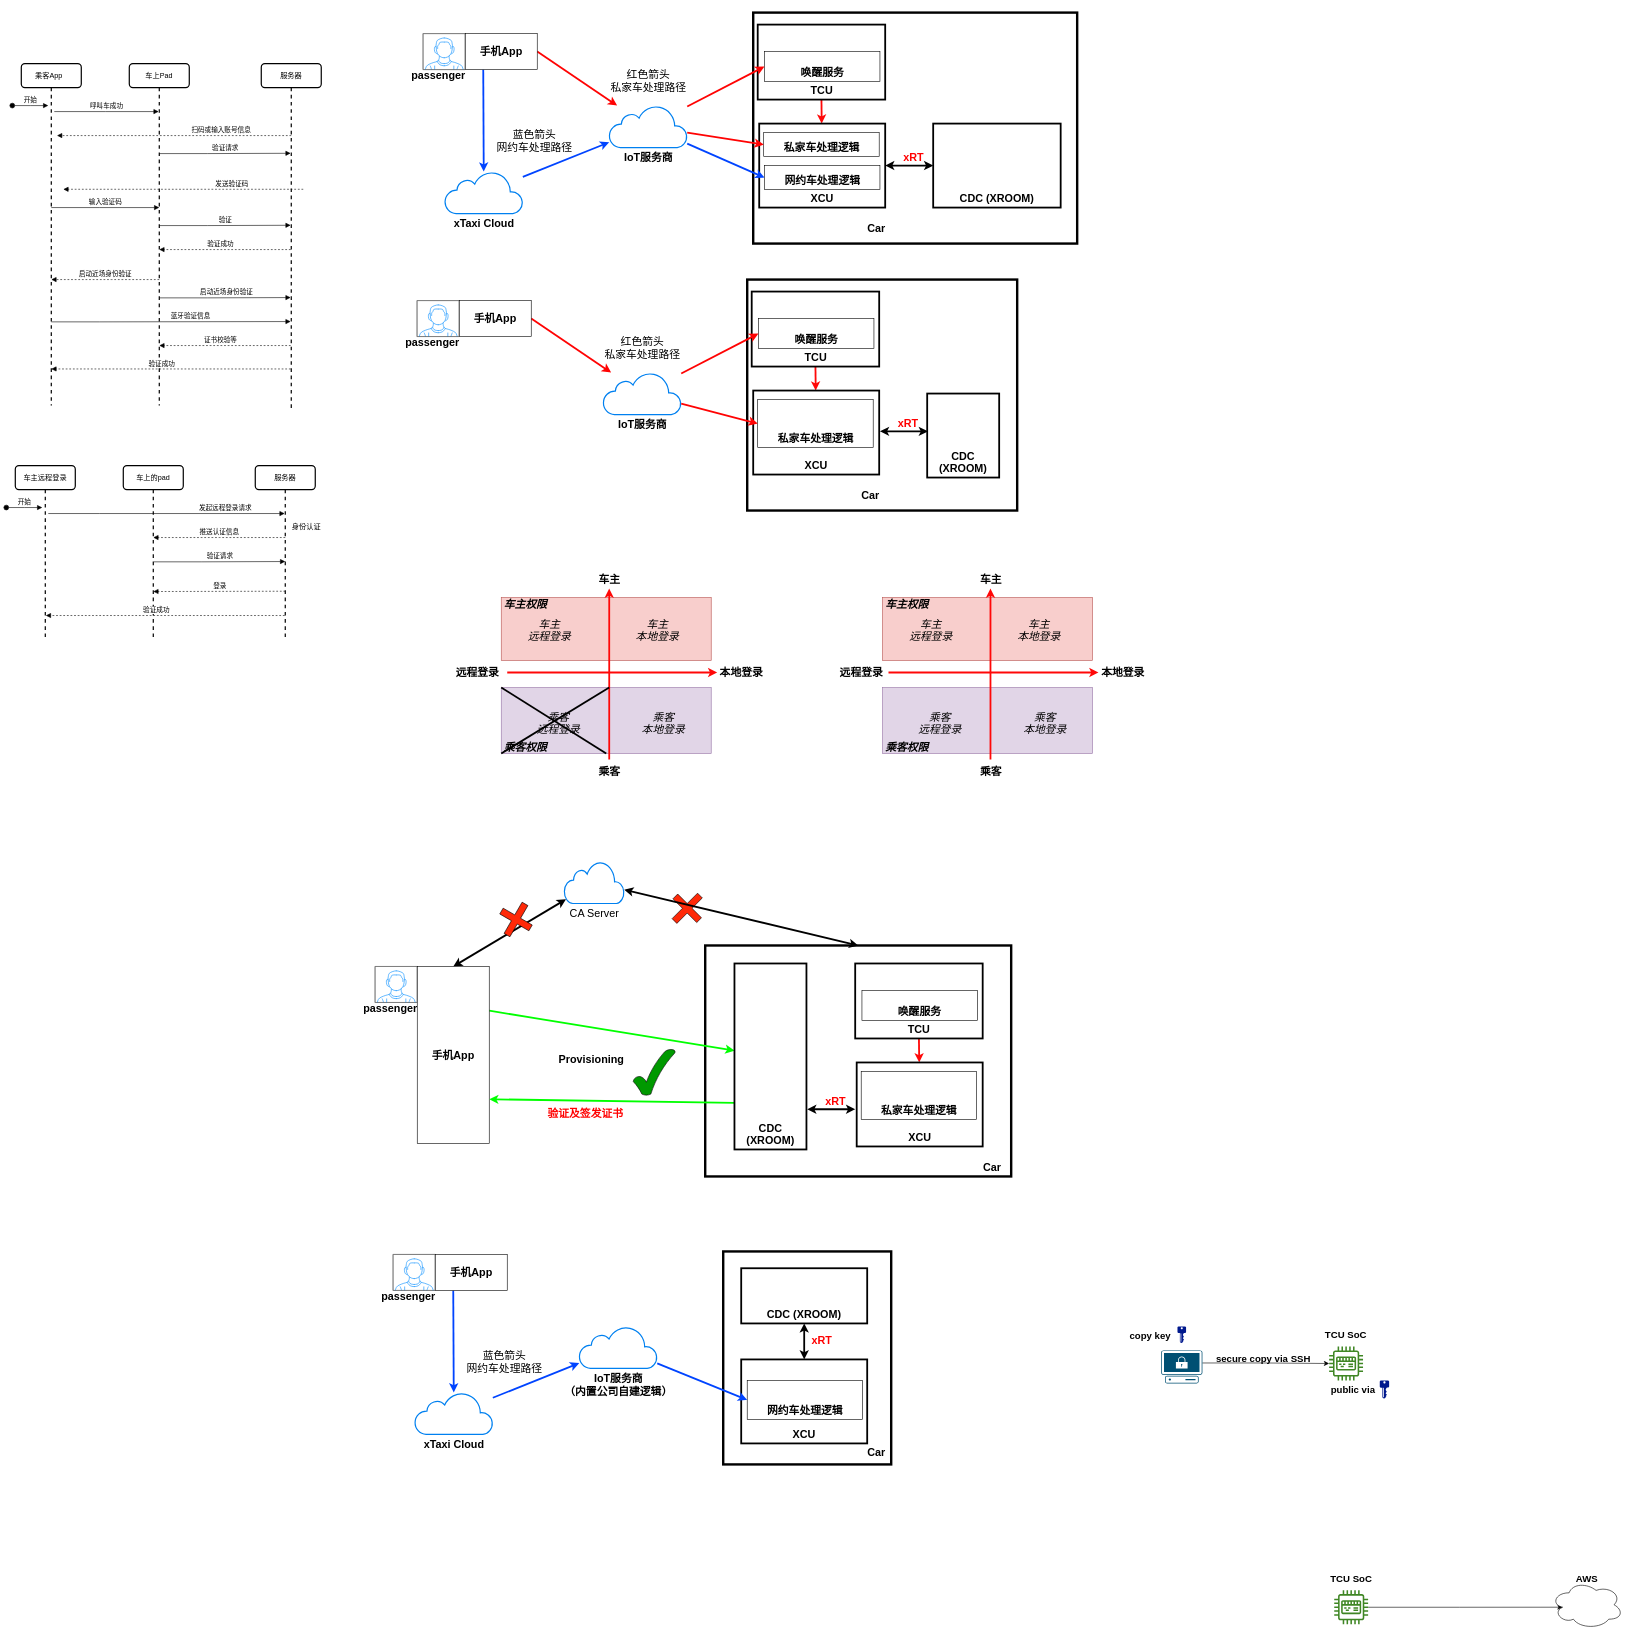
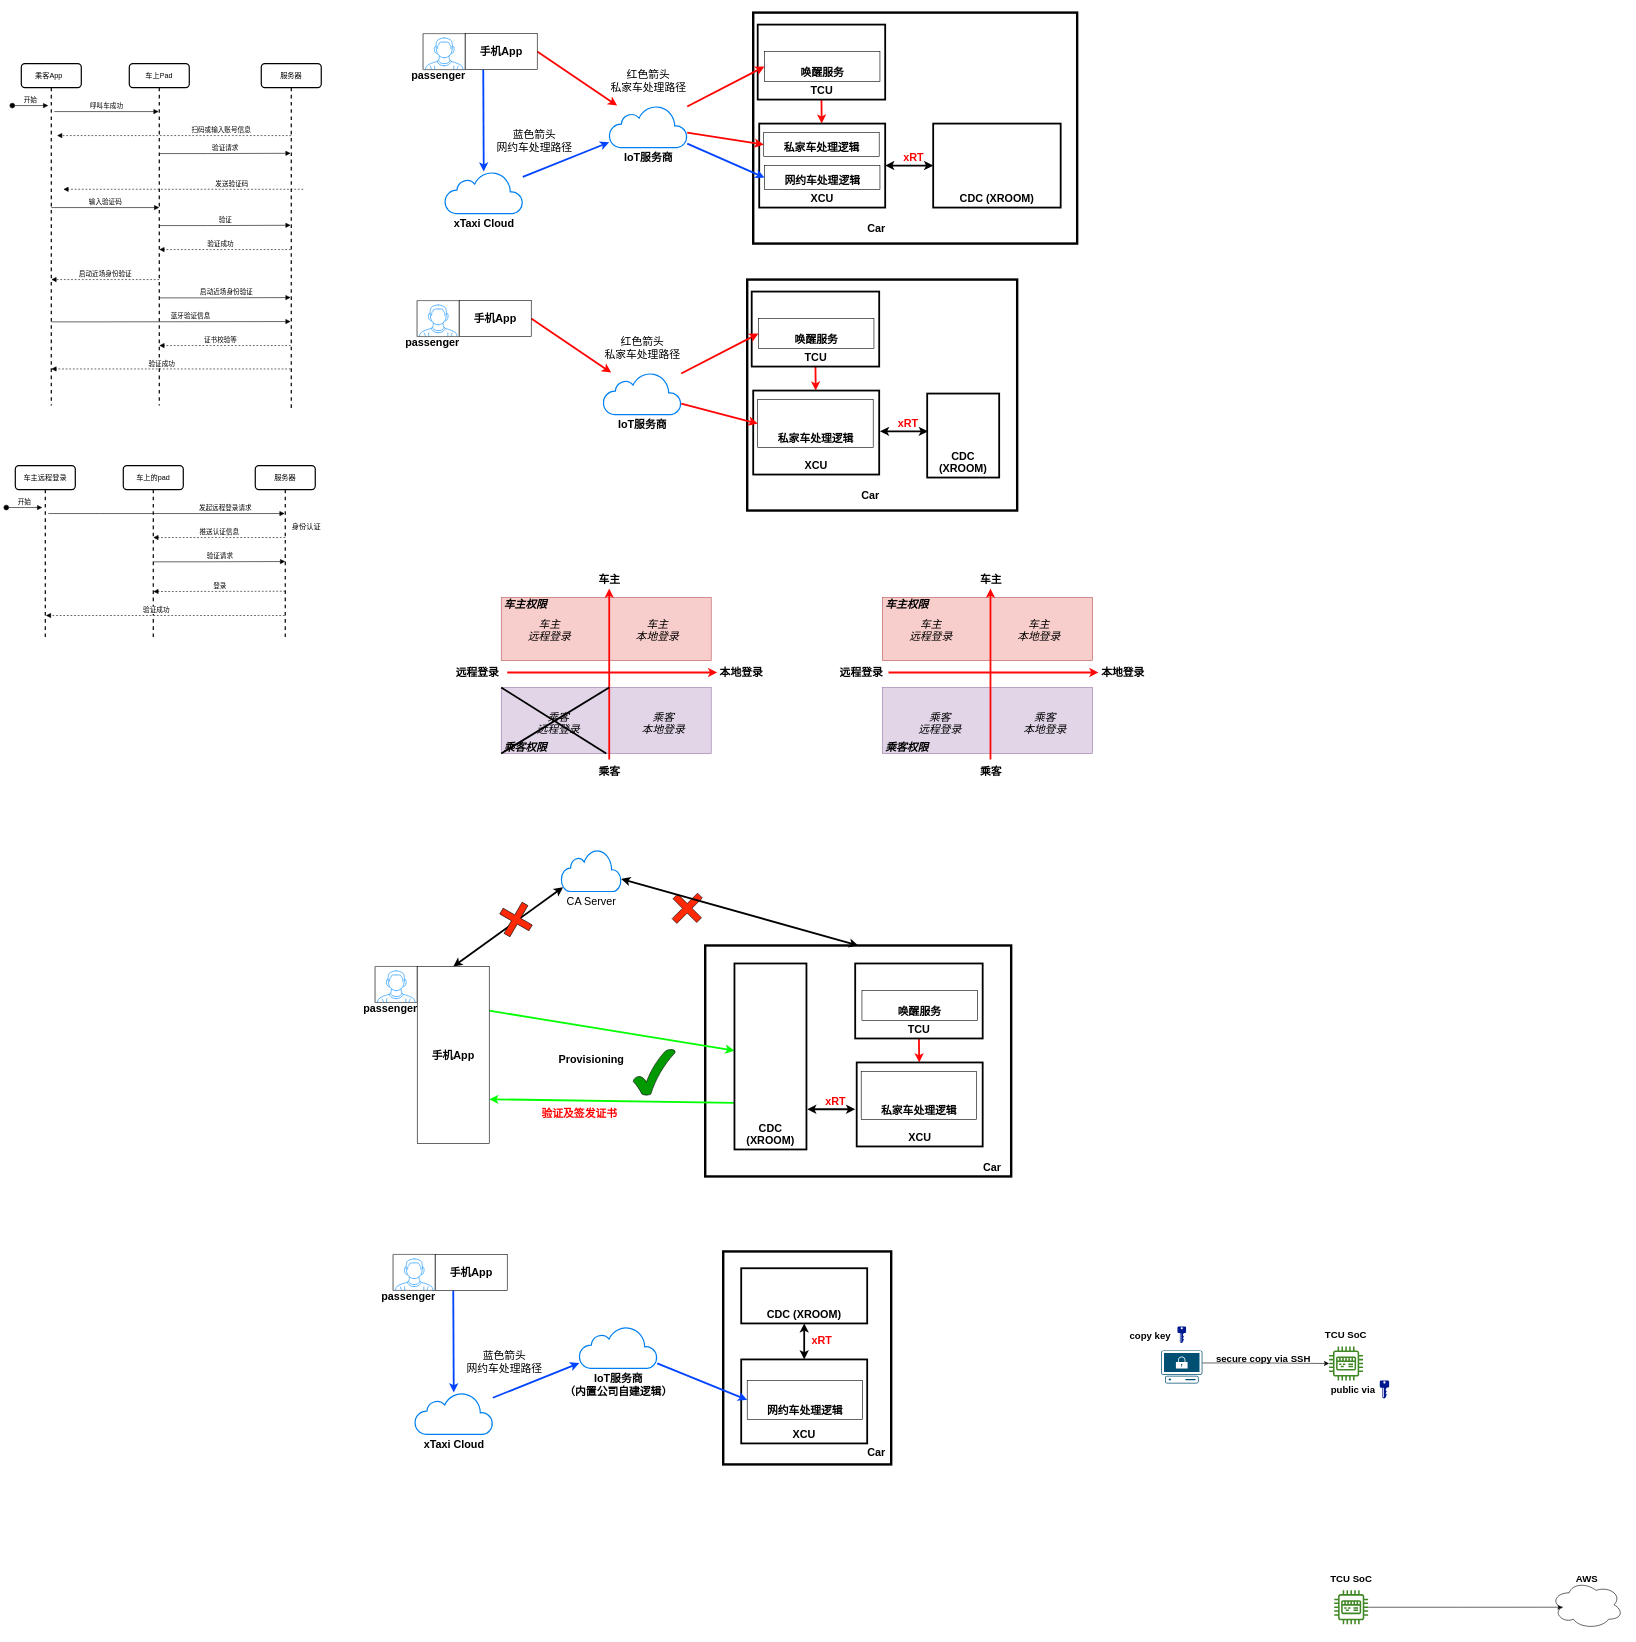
(594, 882) -> (591, 870)
(585, 1113) -> (579, 1113)
